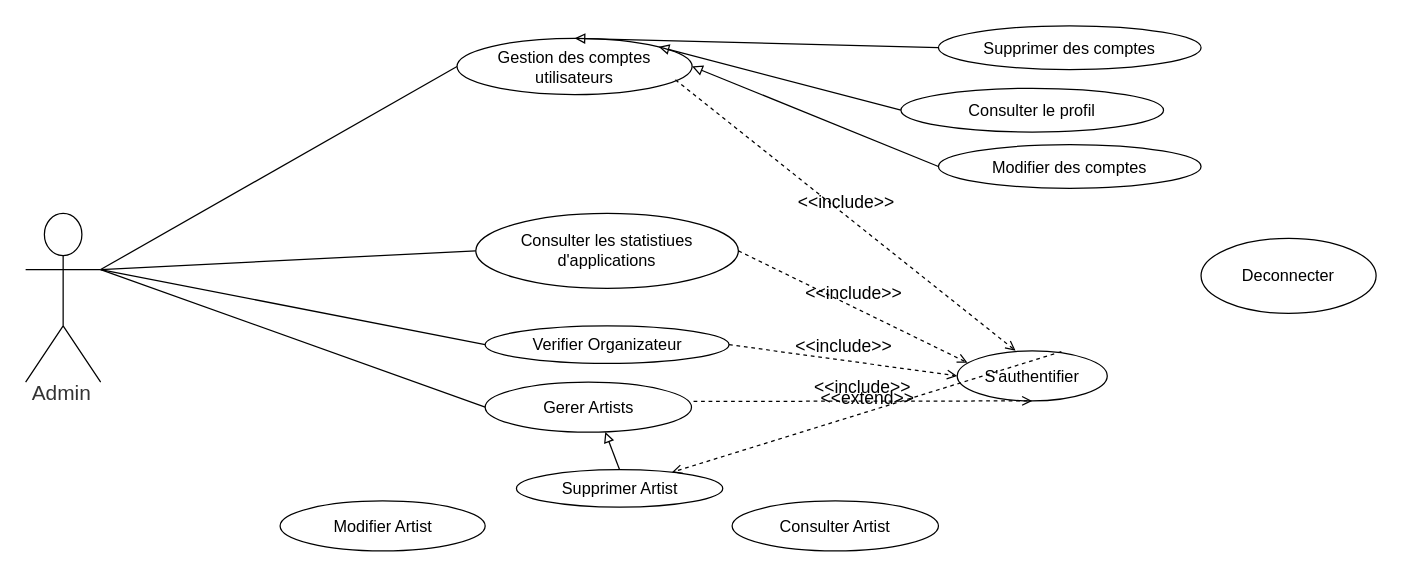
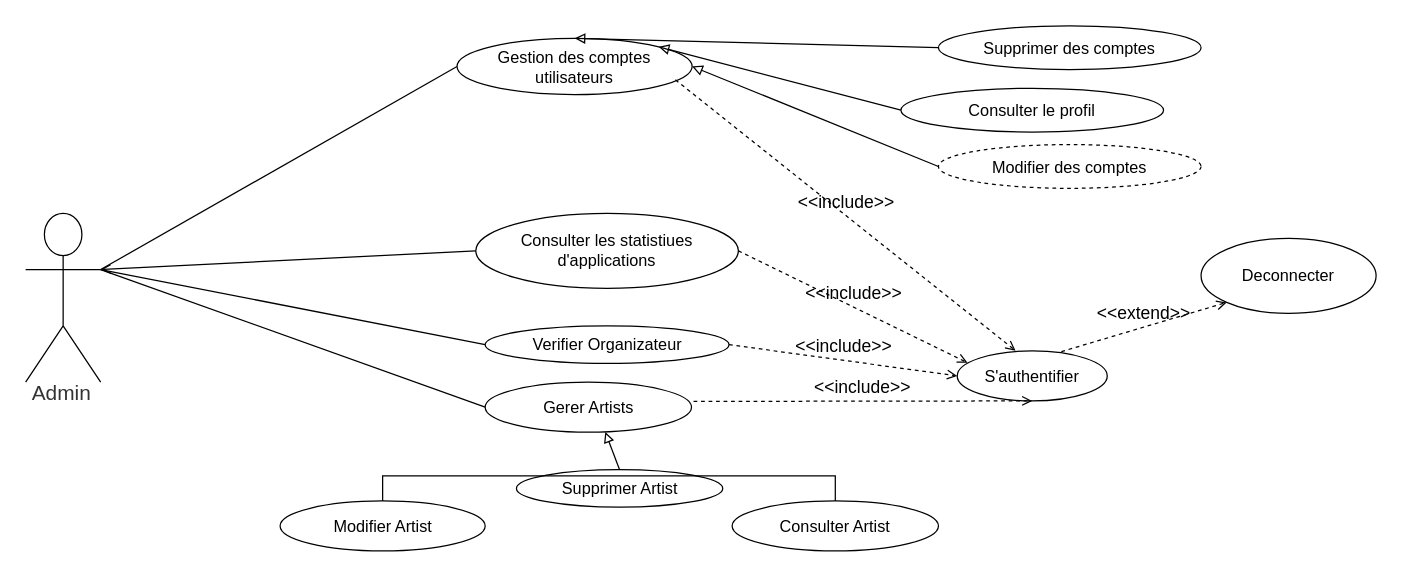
(1069, 166) -> (1069, 166)
(141, 267) -> (141, 267)
(785, 437) -> (1142, 327)
none -> (609, 476)
